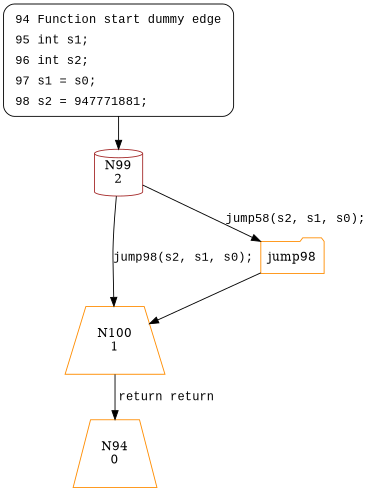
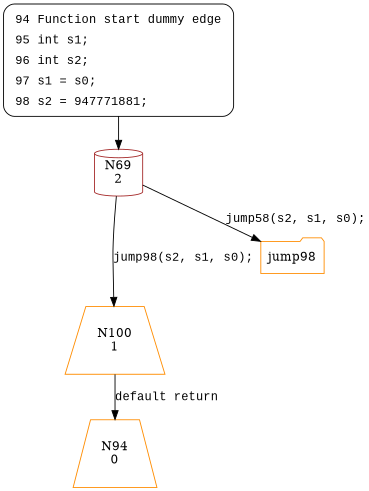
(119, 173) -> (119, 173)
(209, 296) -> none
(167, 397) -> (167, 397)
